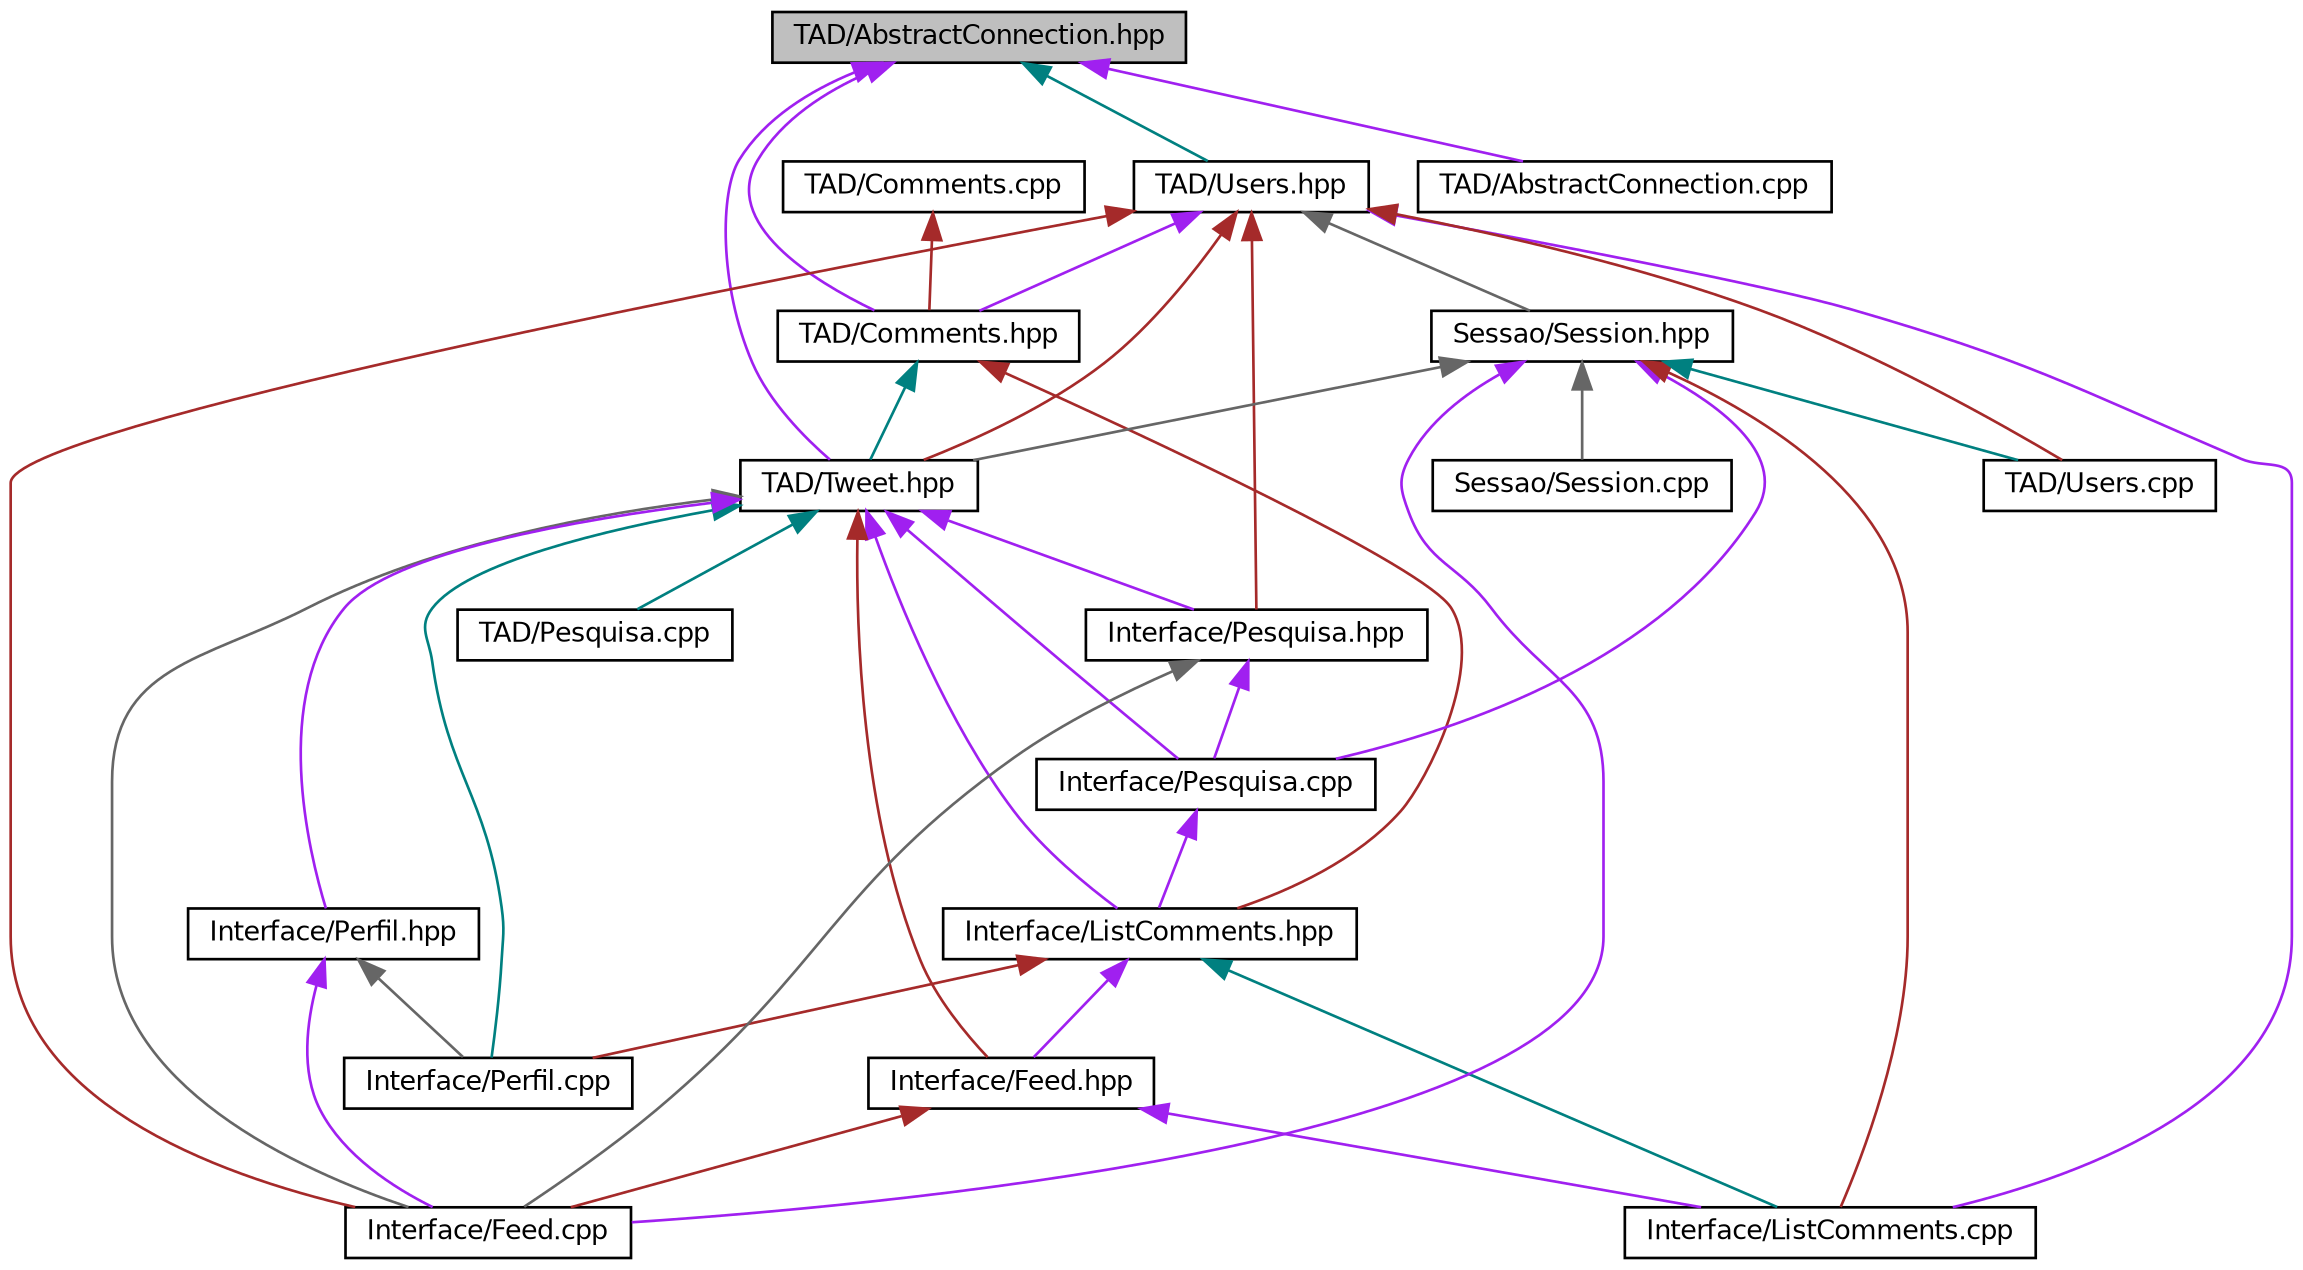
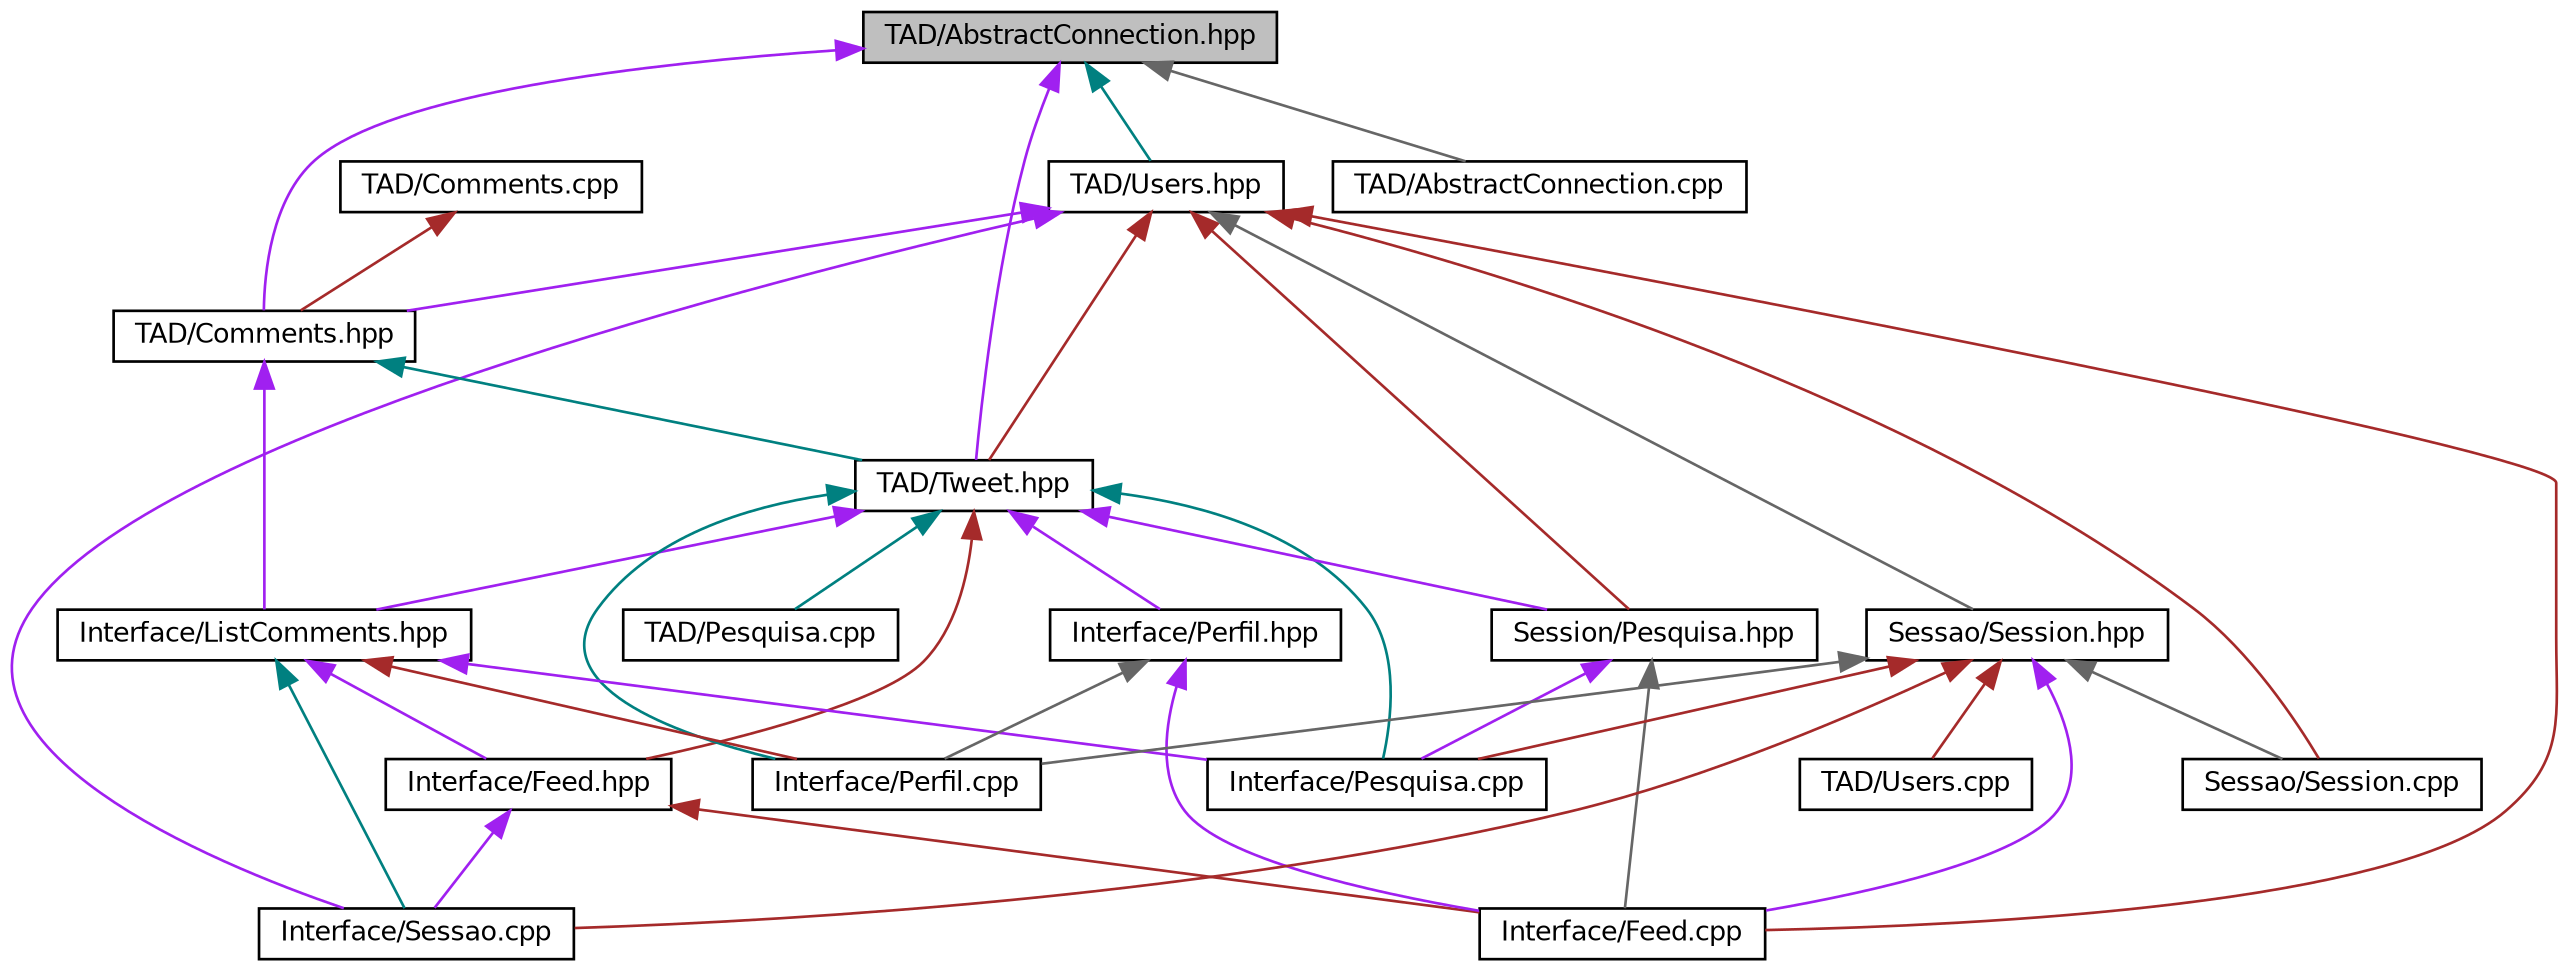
(1316, 115) -> (1318, 116)
(1742, 304) -> (1852, 412)
(1207, 414) -> (1441, 713)
(1854, 415) -> (1959, 721)
(1414, 578) -> (264, 499)
(1648, 624) -> (1684, 713)
(1257, 635) -> (1654, 635)
(1042, 645) -> (1347, 587)
(124, 722) -> none
(1173, 872) -> (874, 717)
(1830, 1233) -> (416, 934)
